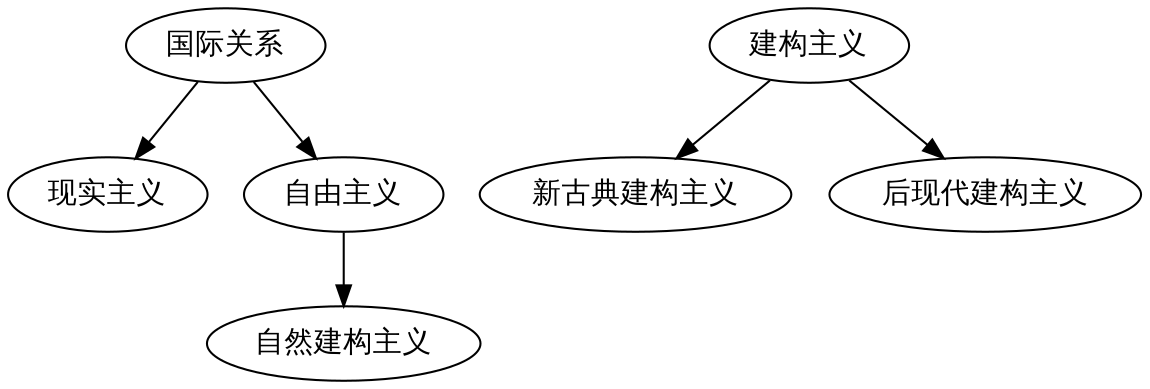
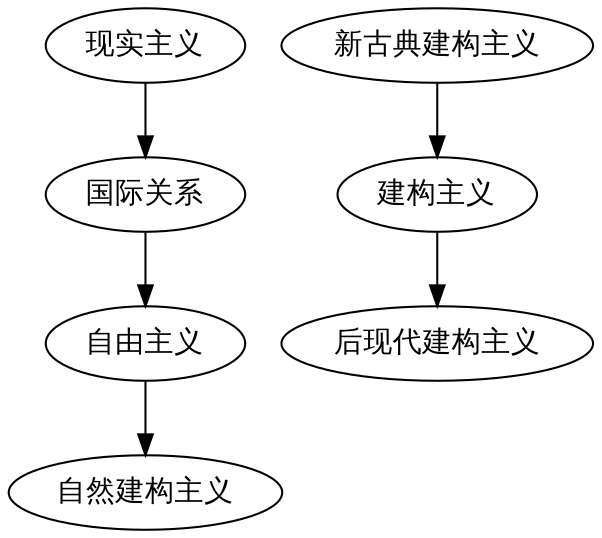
(173, 112) -> (145, 110)
(731, 113) -> (437, 110)
